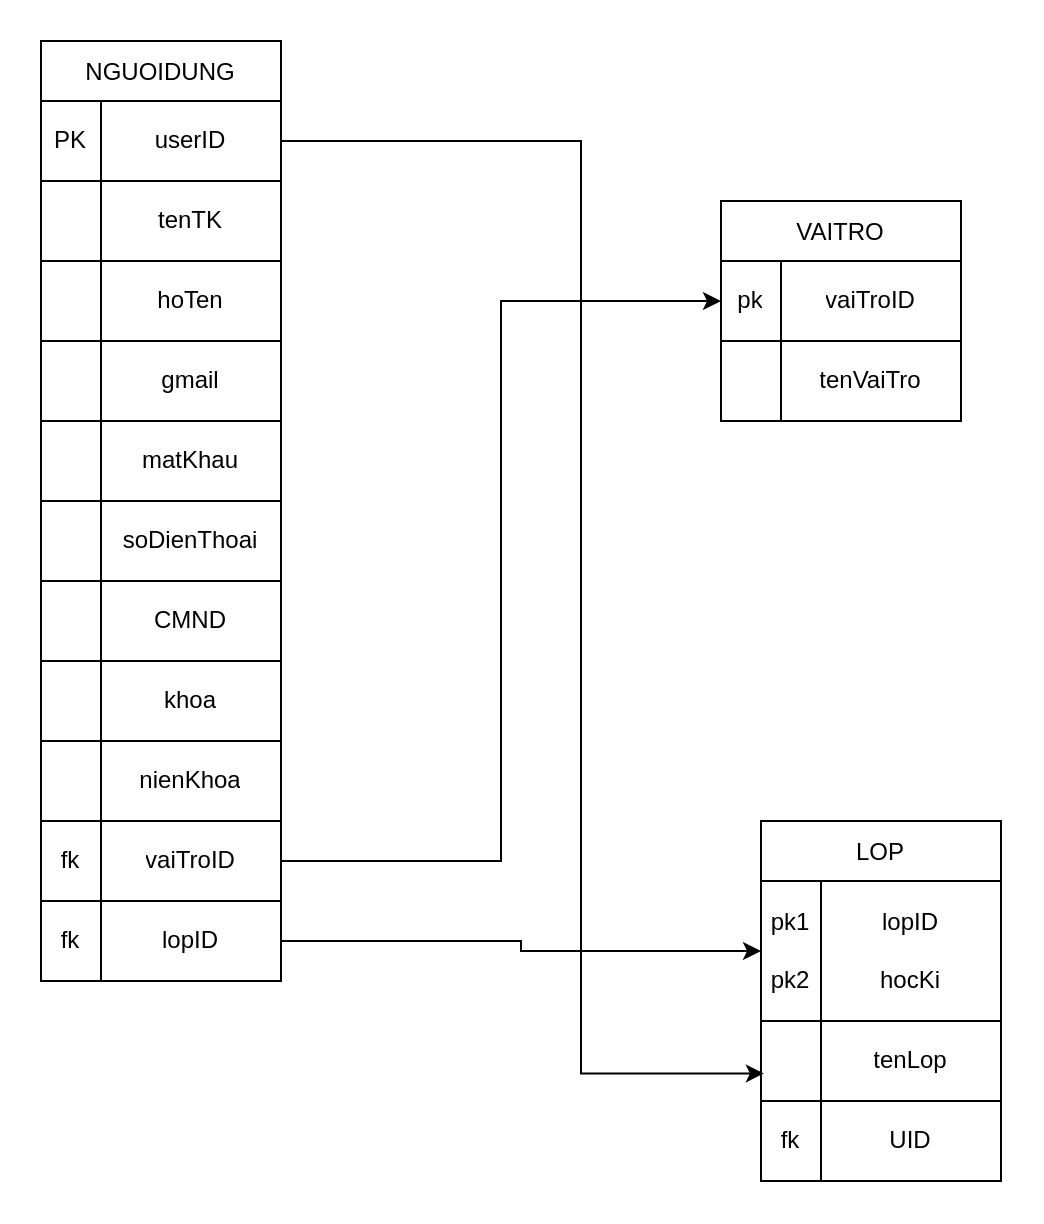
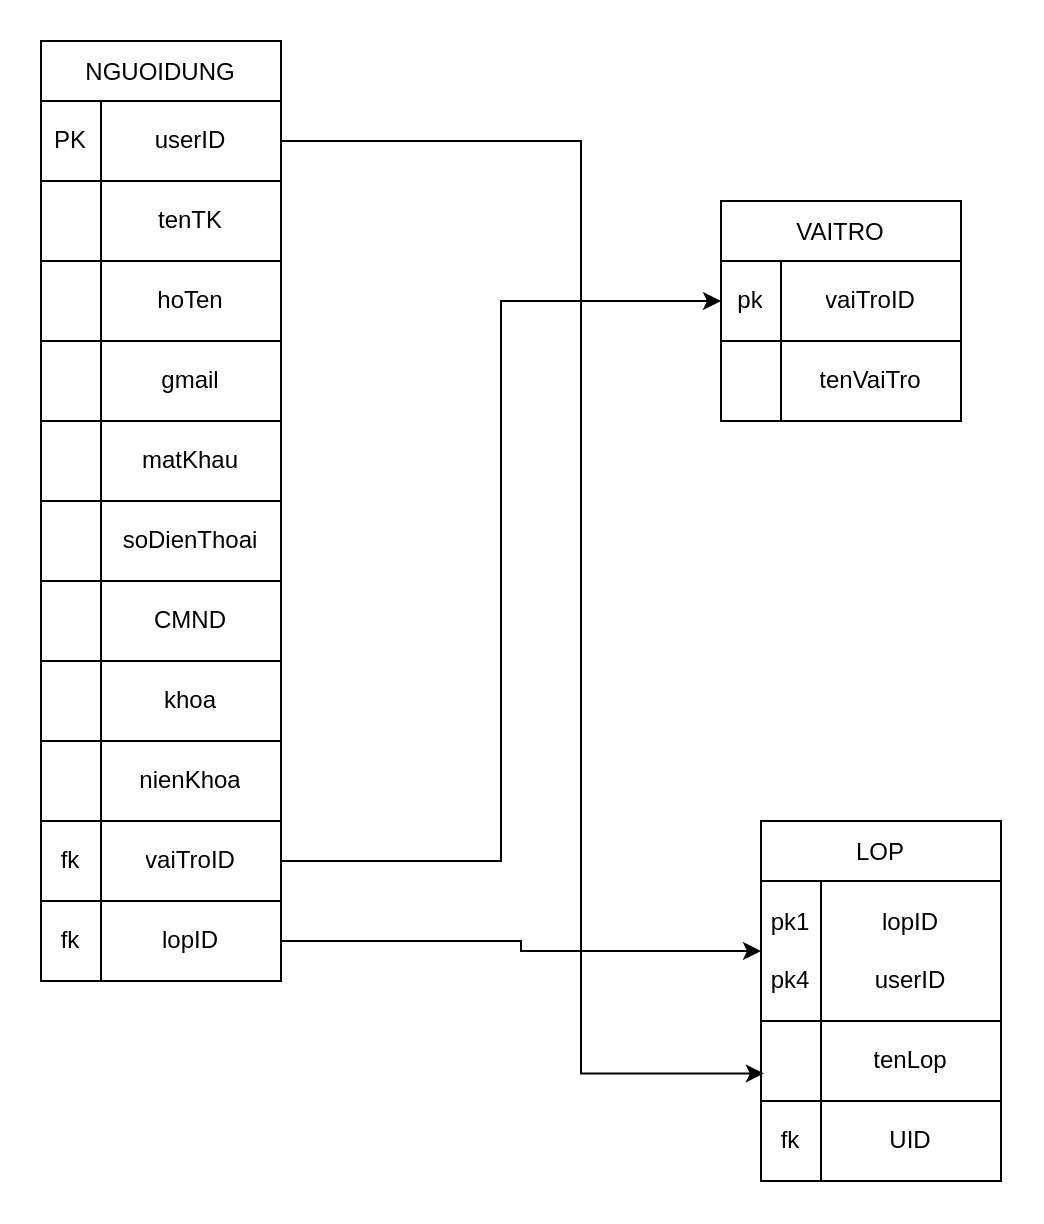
(791, 951) -> (791, 951)
(911, 951) -> (911, 951)
